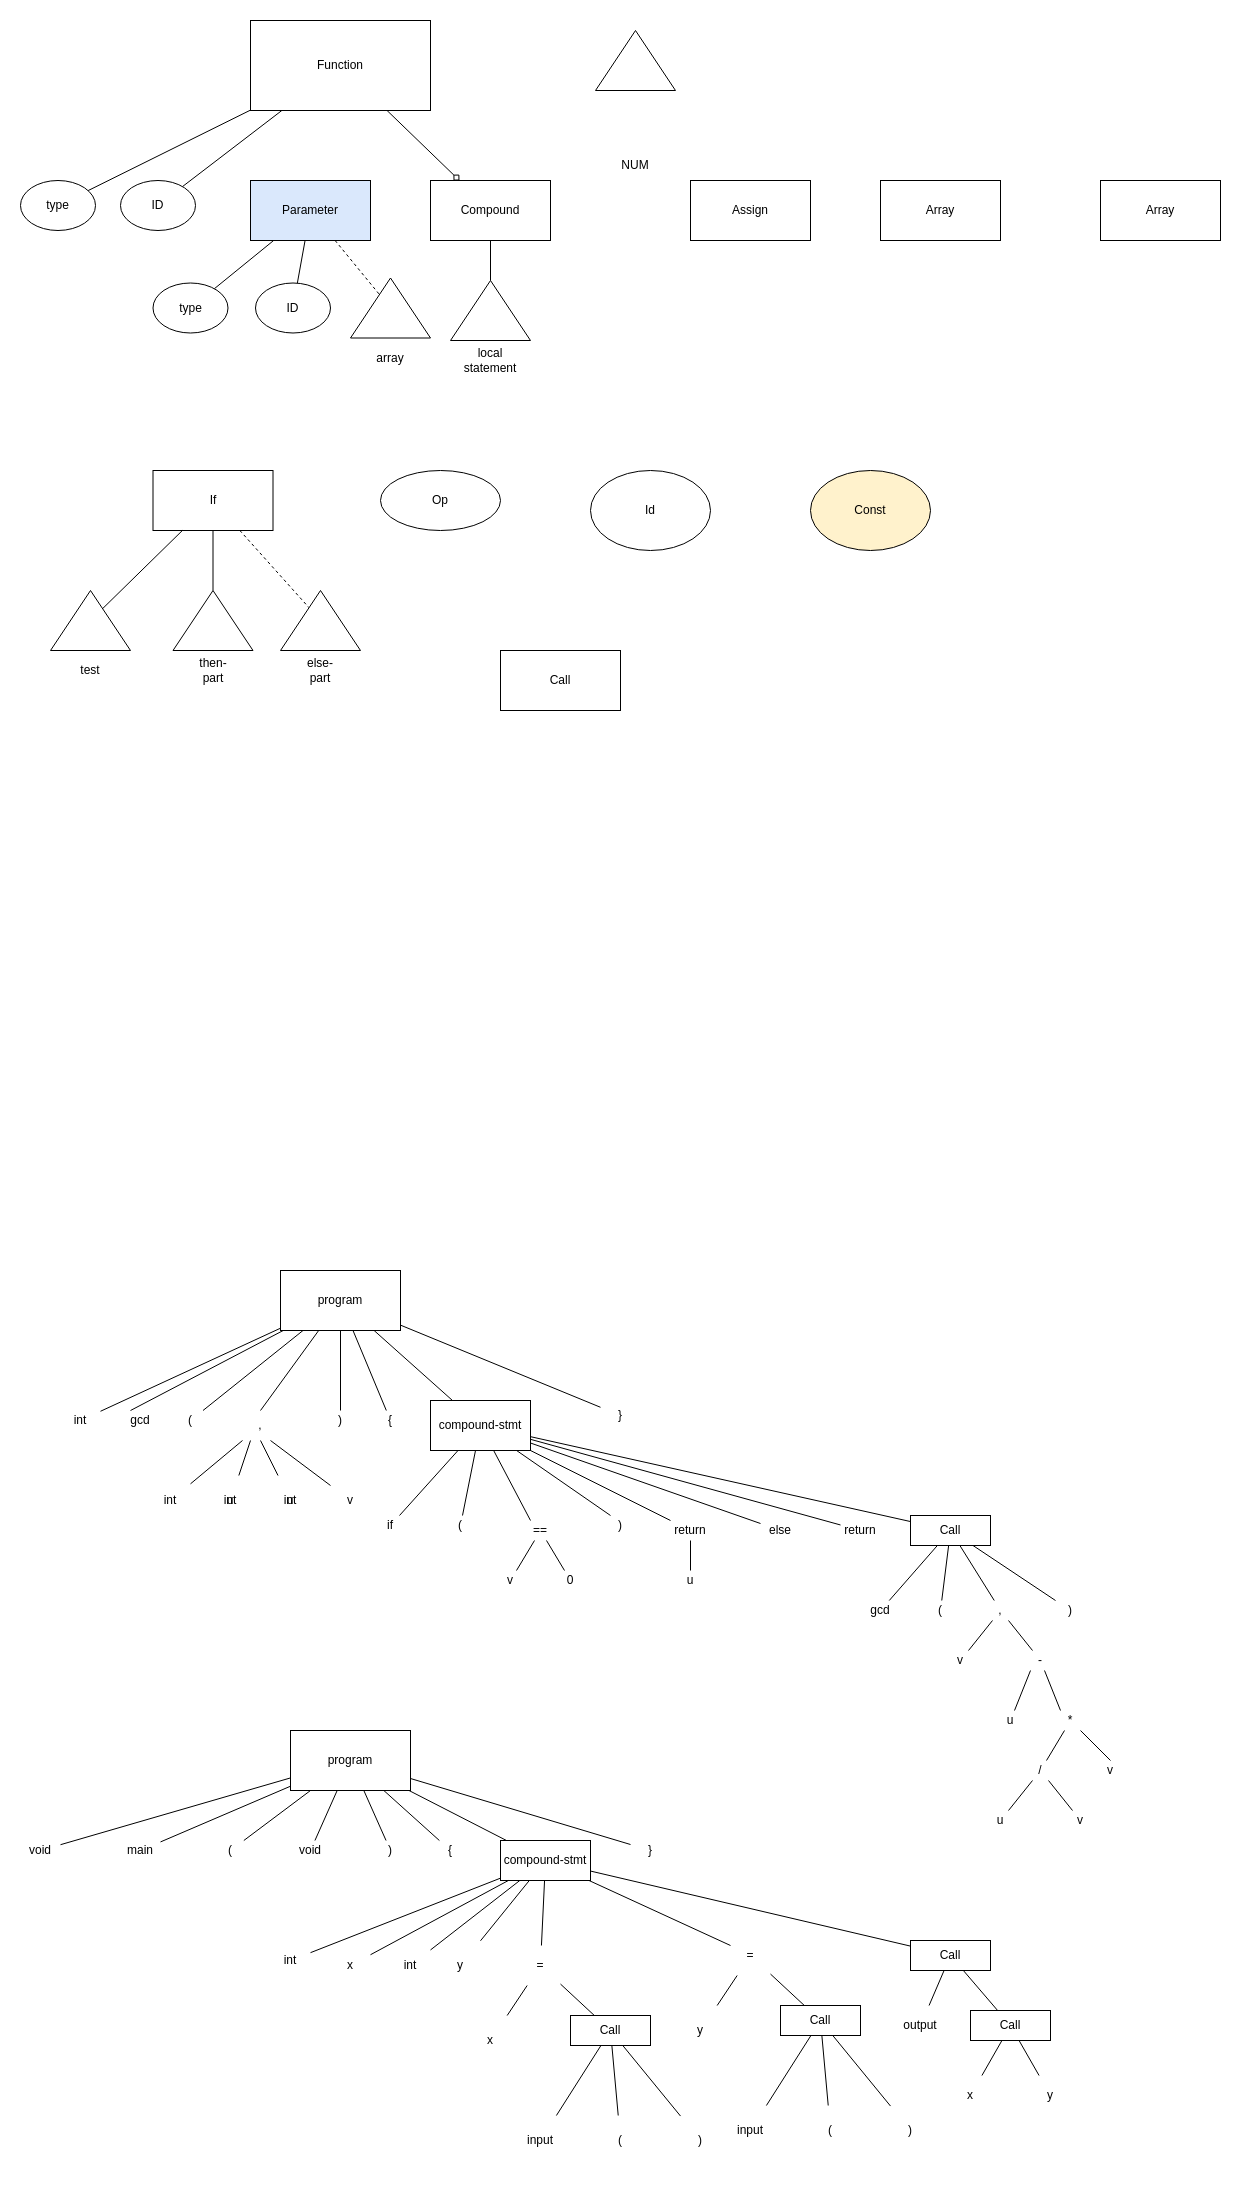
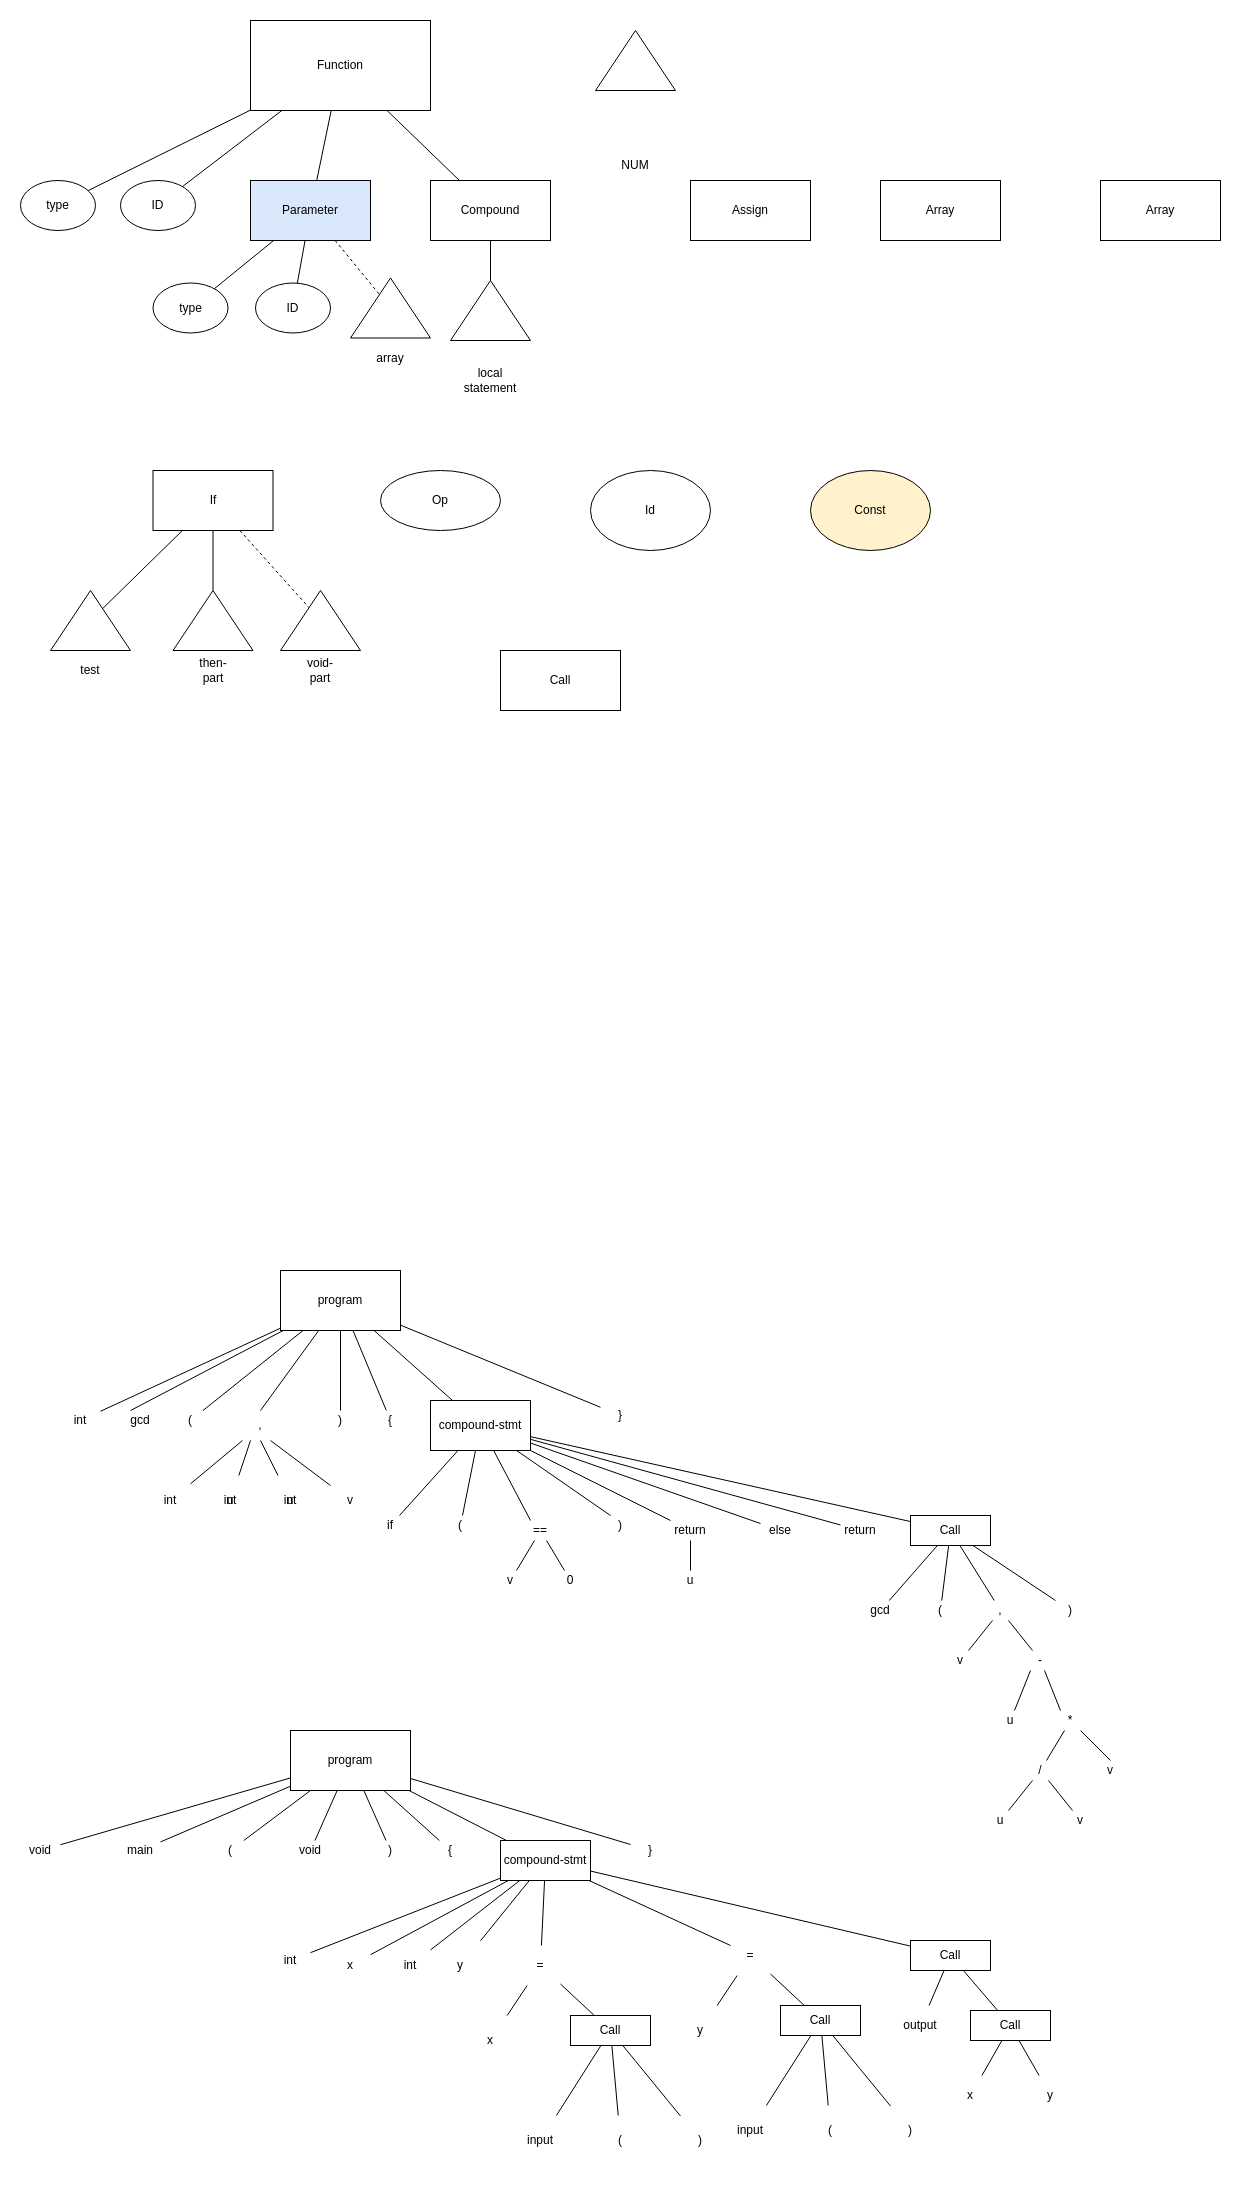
none -> (324, 145)
(453, 174) -> (456, 177)
(491, 361) -> (491, 381)
(321, 671) -> (321, 671)
